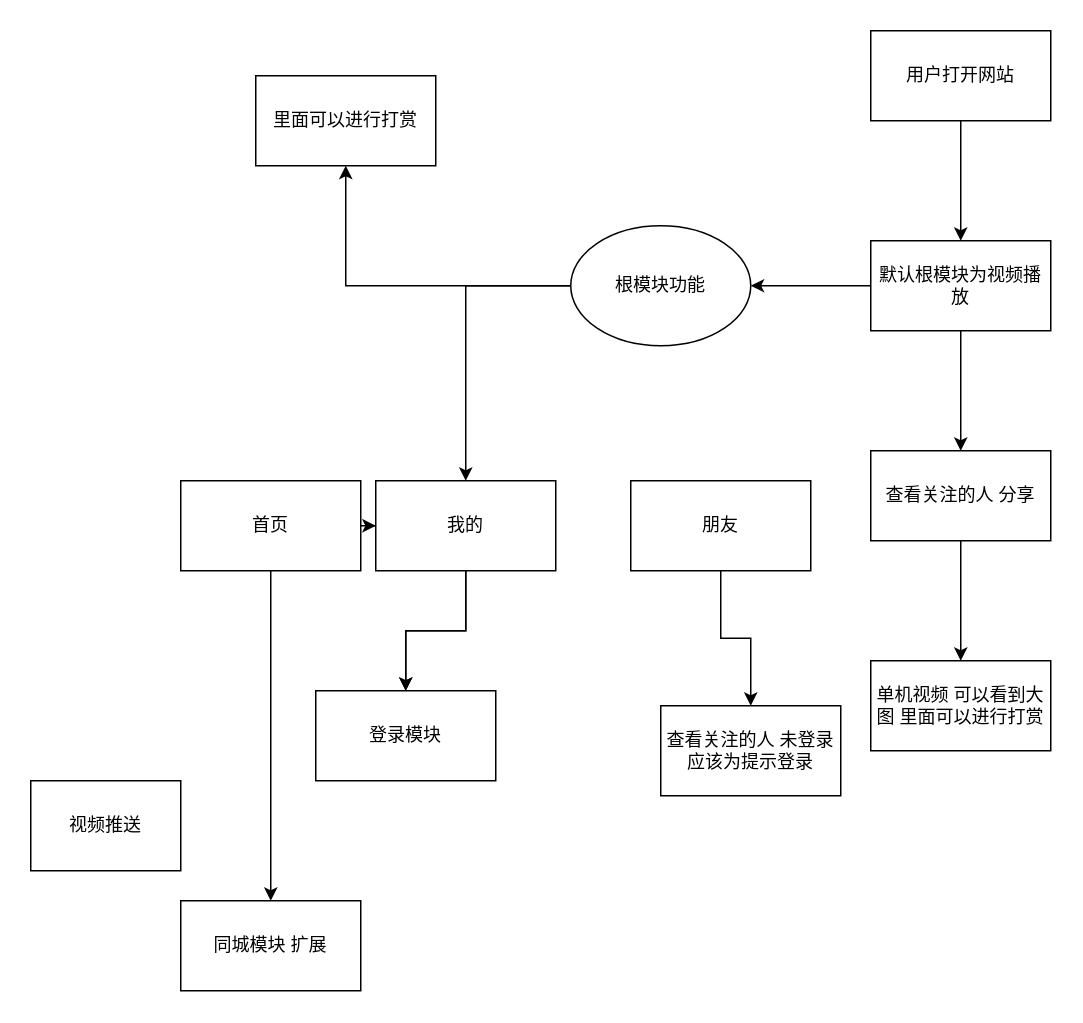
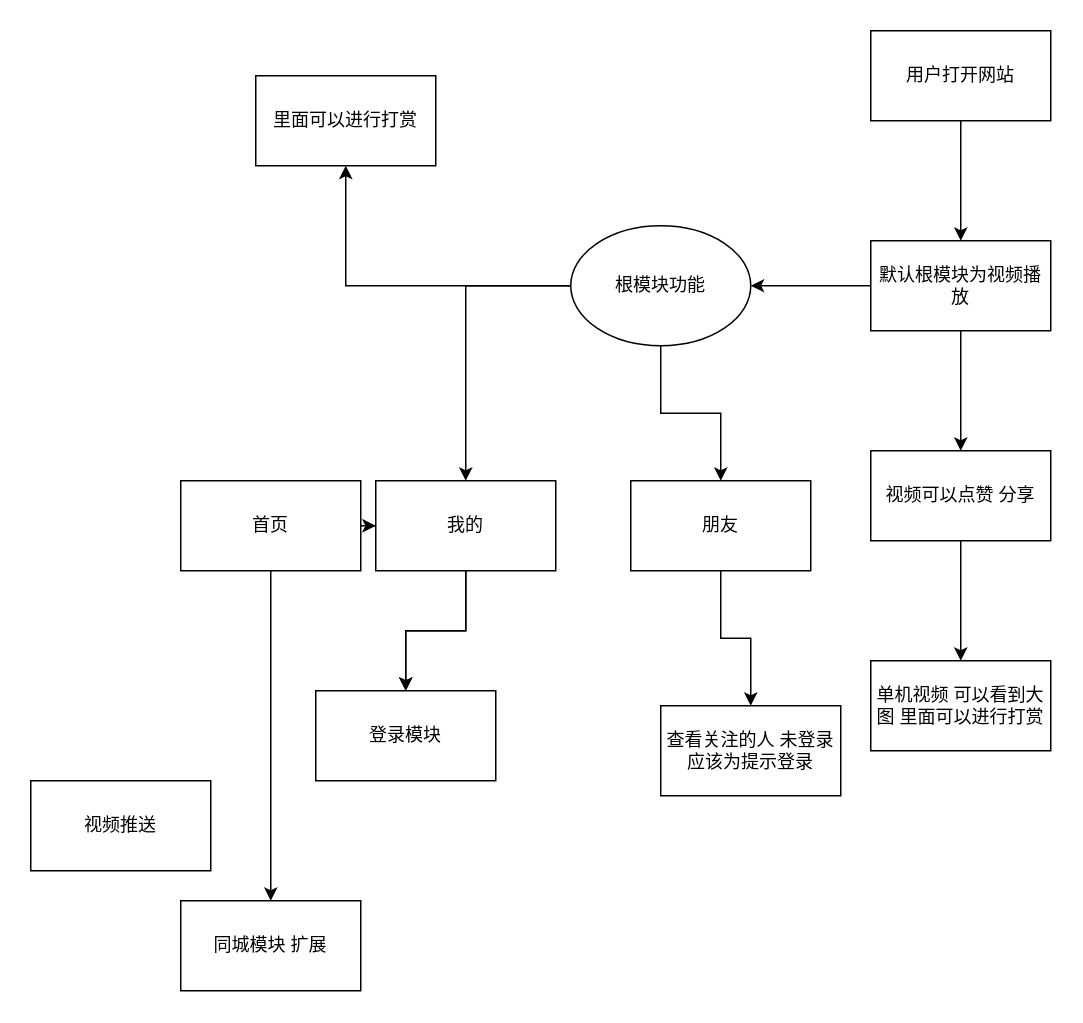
none -> (686, 413)
(961, 496) -> (961, 496)
(106, 826) -> (121, 826)
